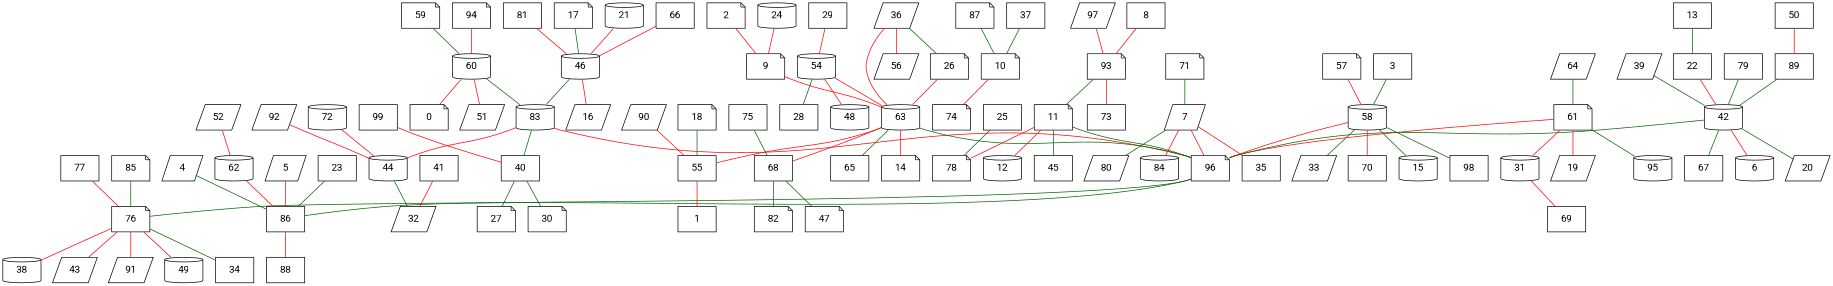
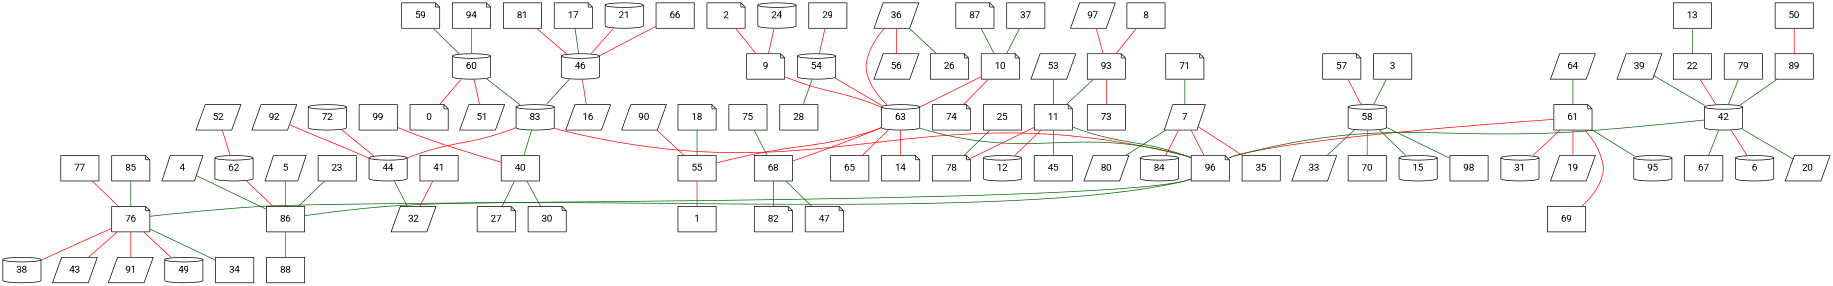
none -> (1053, 66)
(925, 92) -> (950, 92)
(850, 117) -> none
(880, 138) -> (880, 138)
(1288, 138) -> none
(1543, 194) -> (1603, 169)
